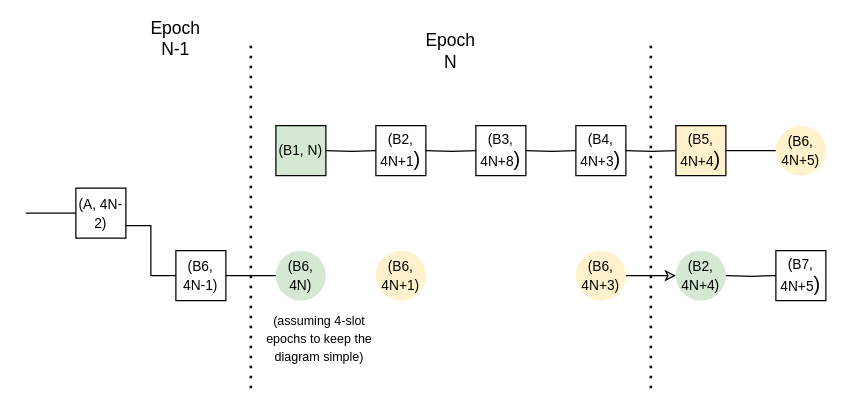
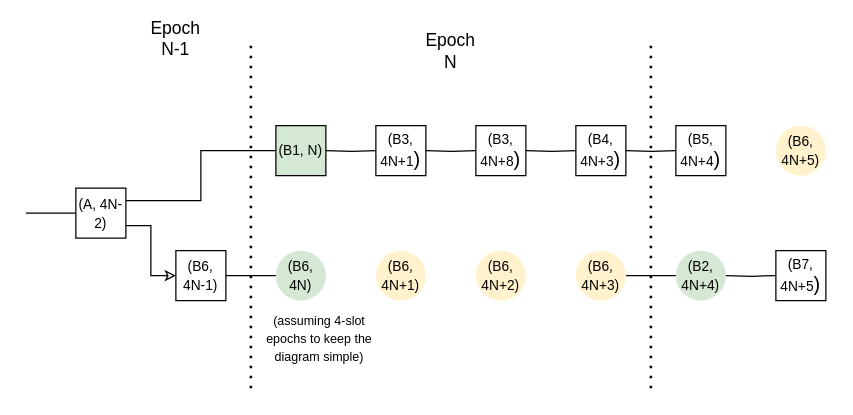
(401, 151) -> (401, 151)
(701, 151) -> (701, 151)
(751, 151) -> none
none -> (201, 176)
(169, 276) -> (166, 276)
none -> (501, 276)
(666, 276) -> (669, 276)
